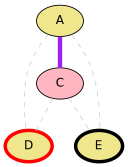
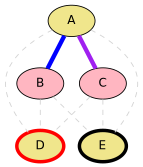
none -> (40, 83)
